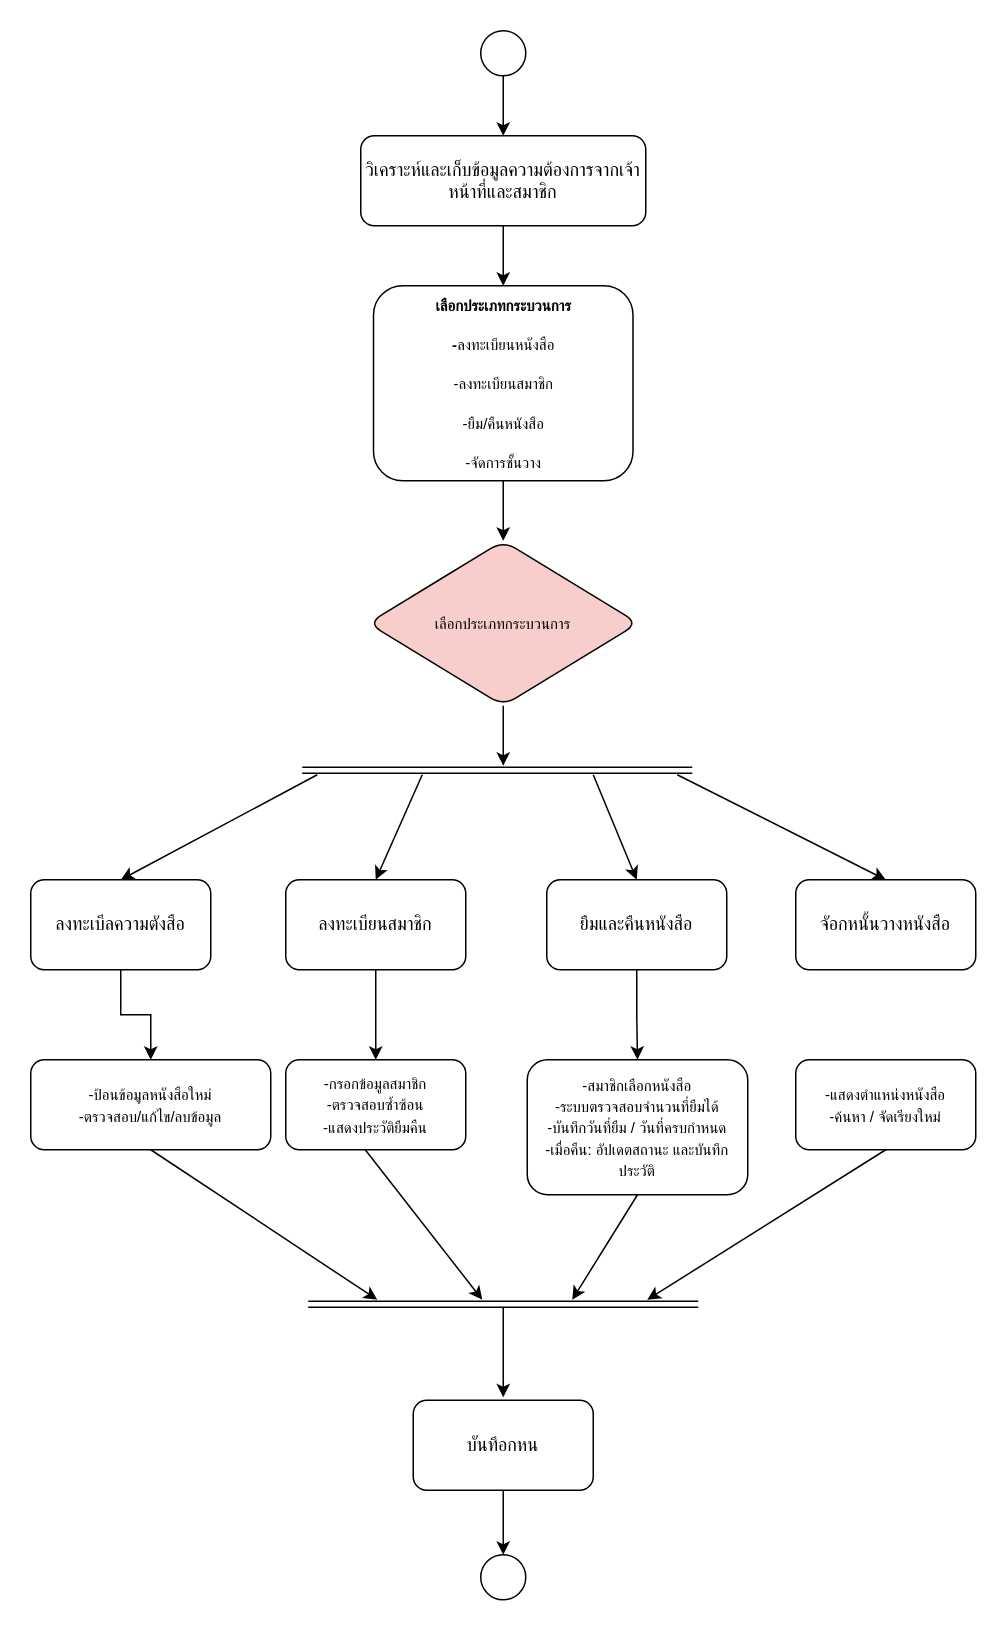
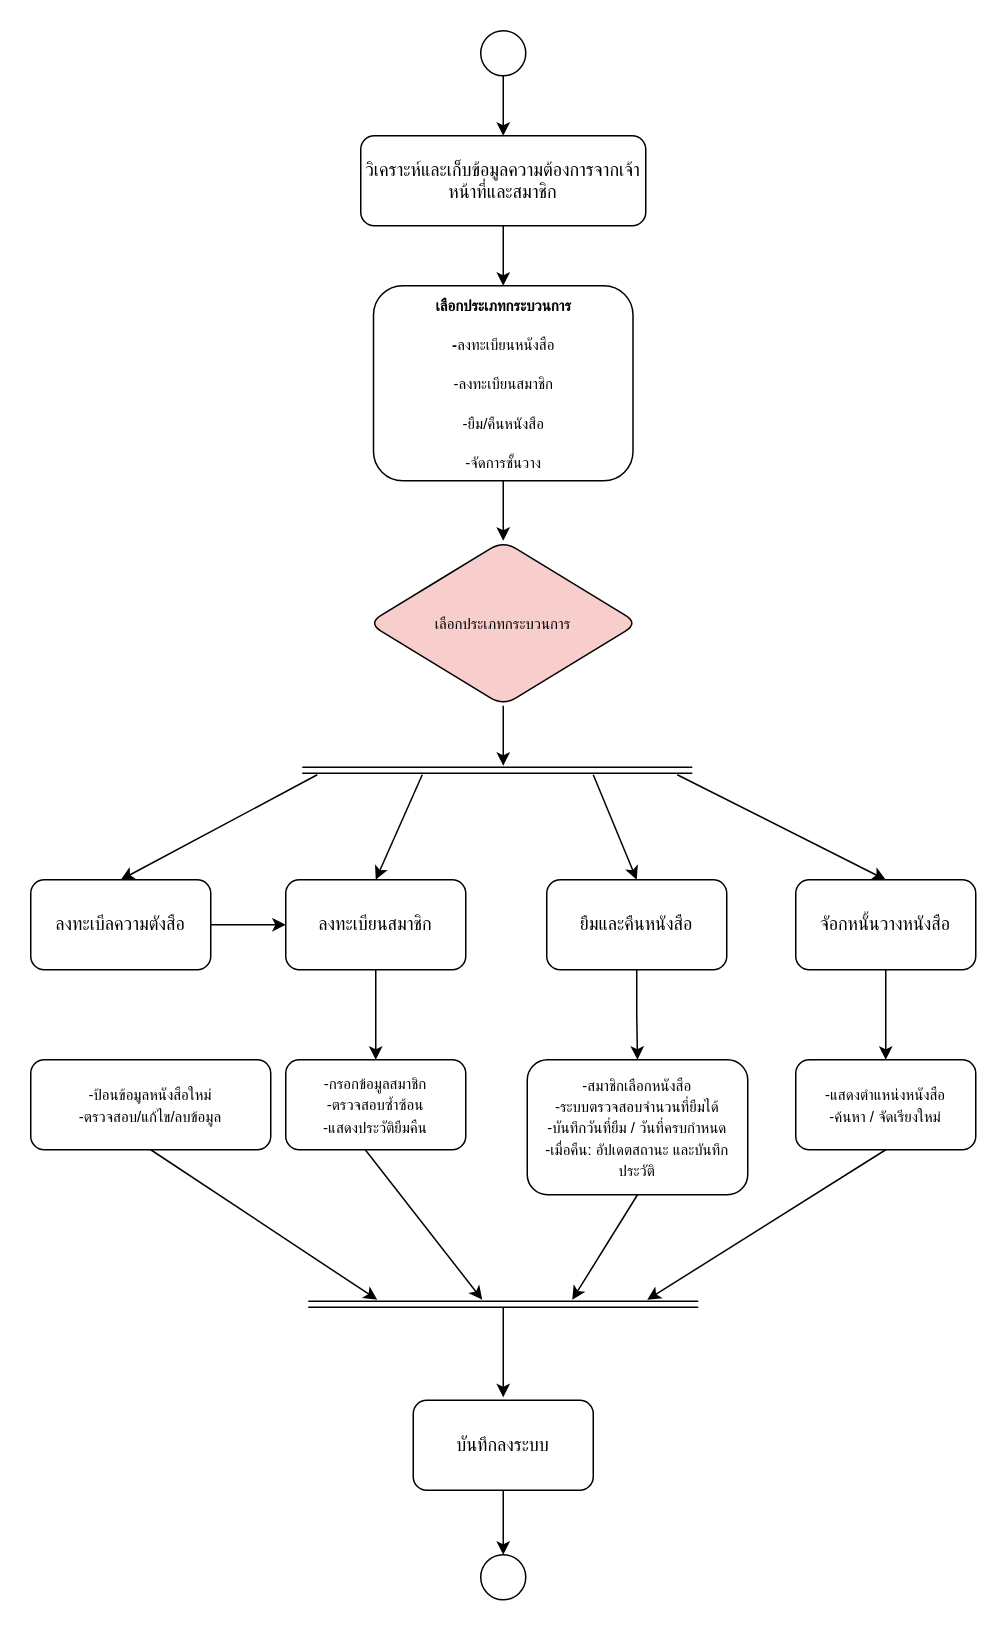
none -> (886, 1010)
(131, 1015) -> (243, 925)
(503, 1445) -> (503, 1445)
